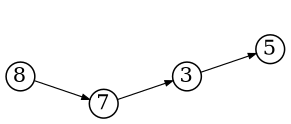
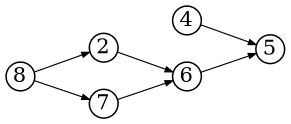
none -> (187, 20)
none -> (104, 48)
(187, 76) -> (187, 76)
